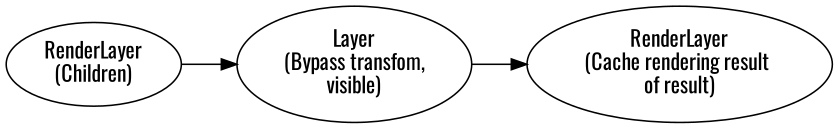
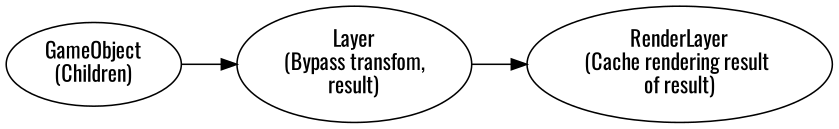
(94, 64) -> (94, 64)
(354, 64) -> (354, 64)
